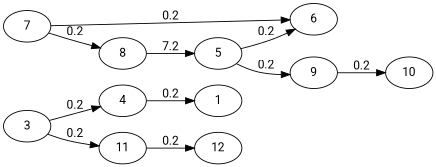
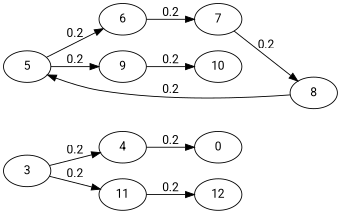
(166, 23) -> (166, 19)
(170, 47) -> (170, 90)
(218, 101) -> (218, 147)
